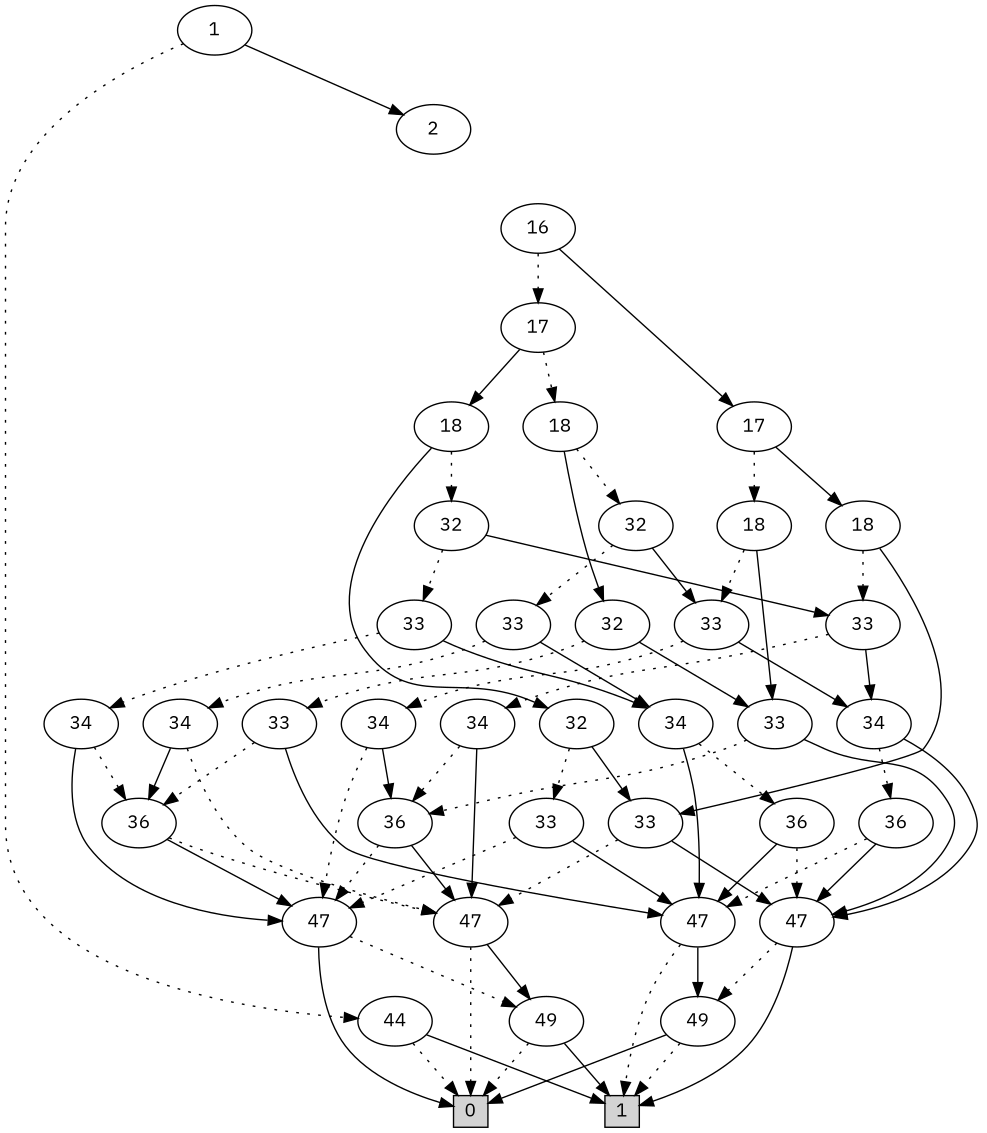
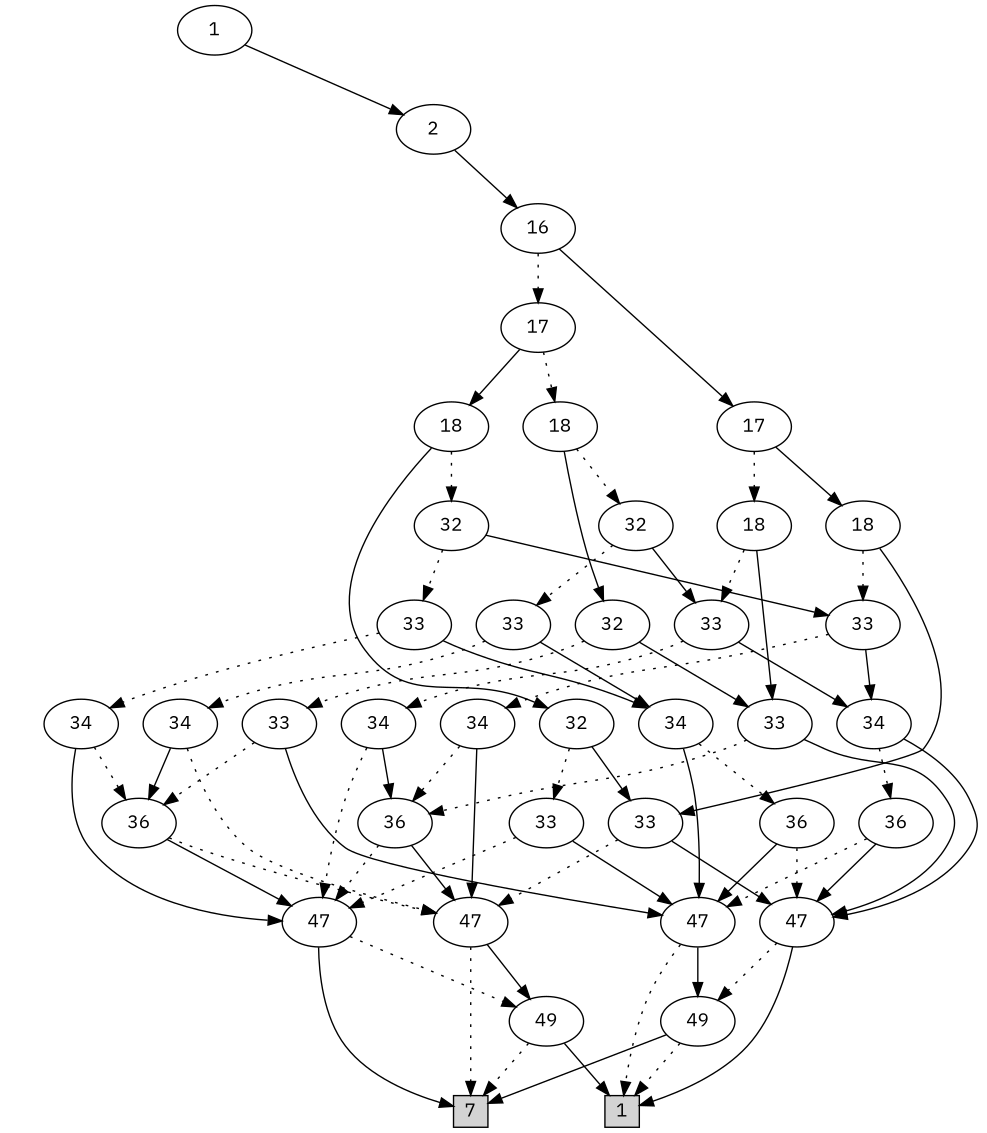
none -> (481, 174)
(395, 1021) -> none
(471, 1111) -> (471, 1111)
